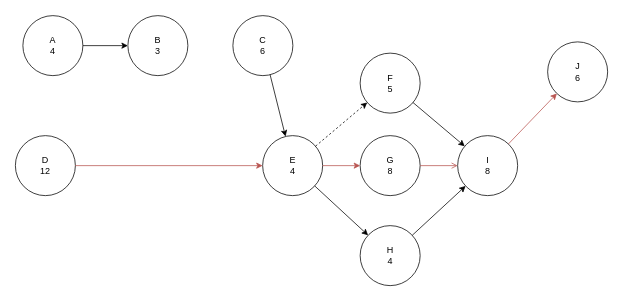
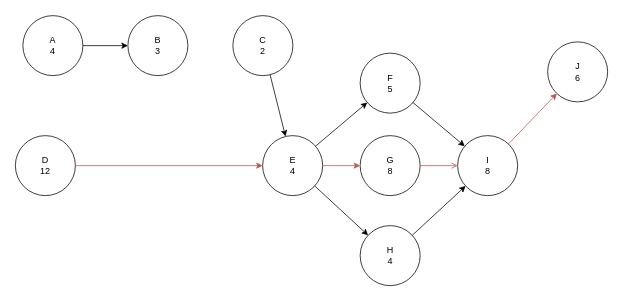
(263, 45) -> (263, 45)
(340, 126) -> (340, 126)
